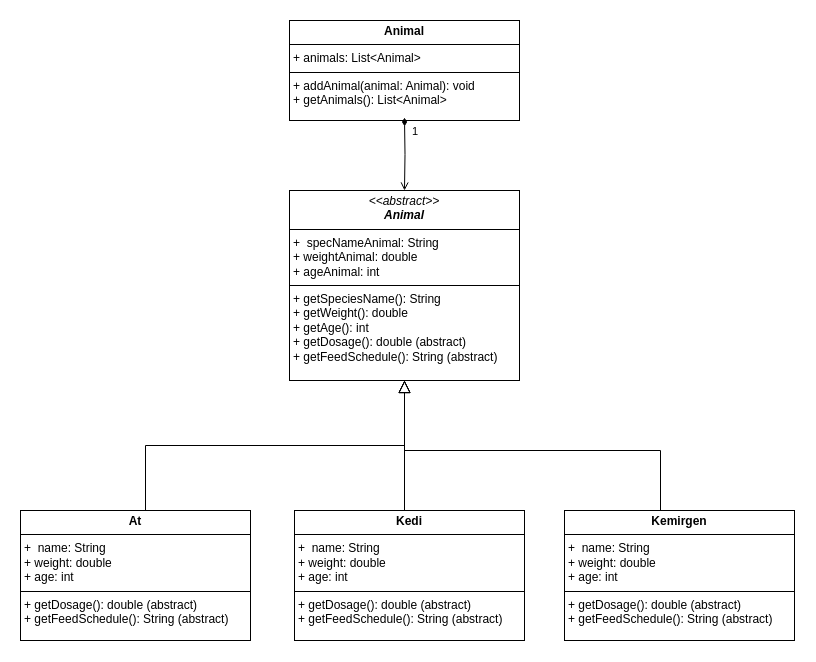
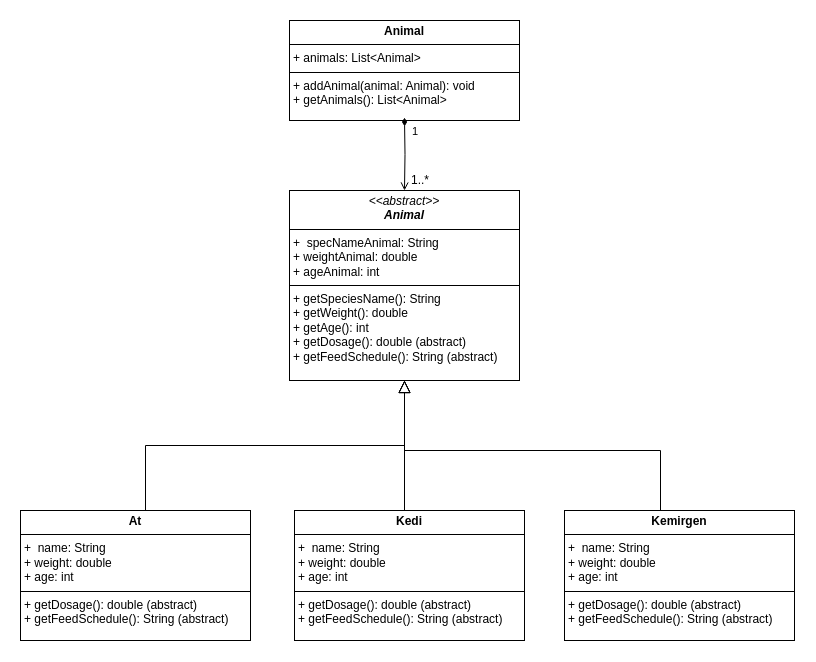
none -> (421, 180)
